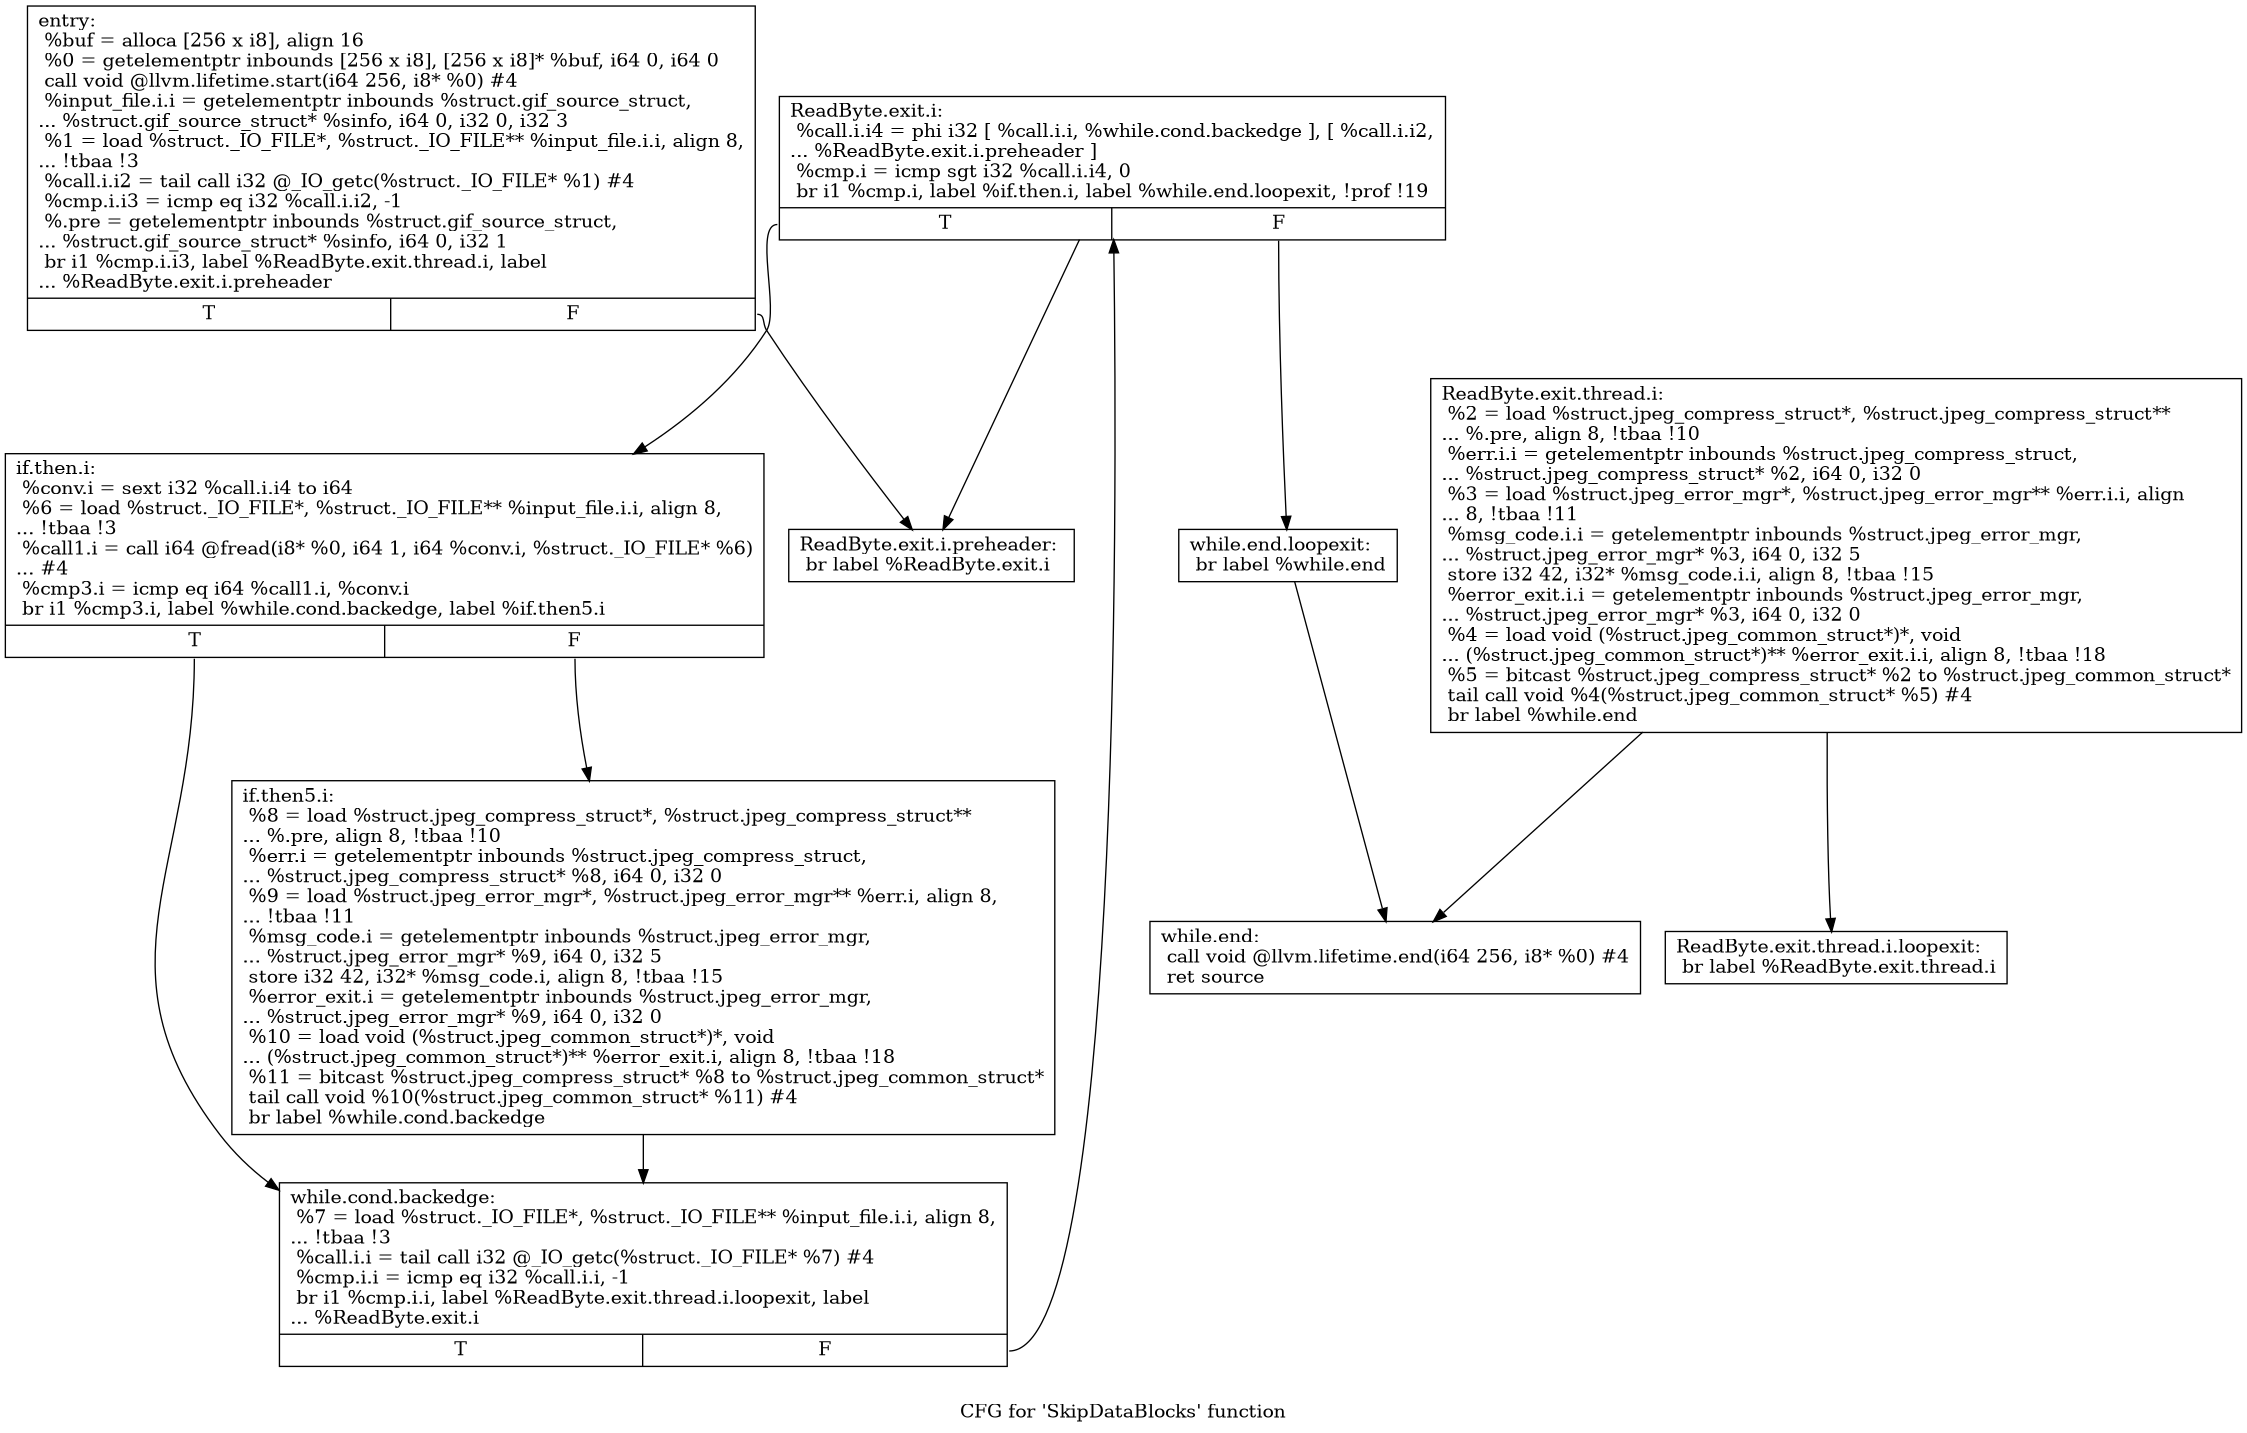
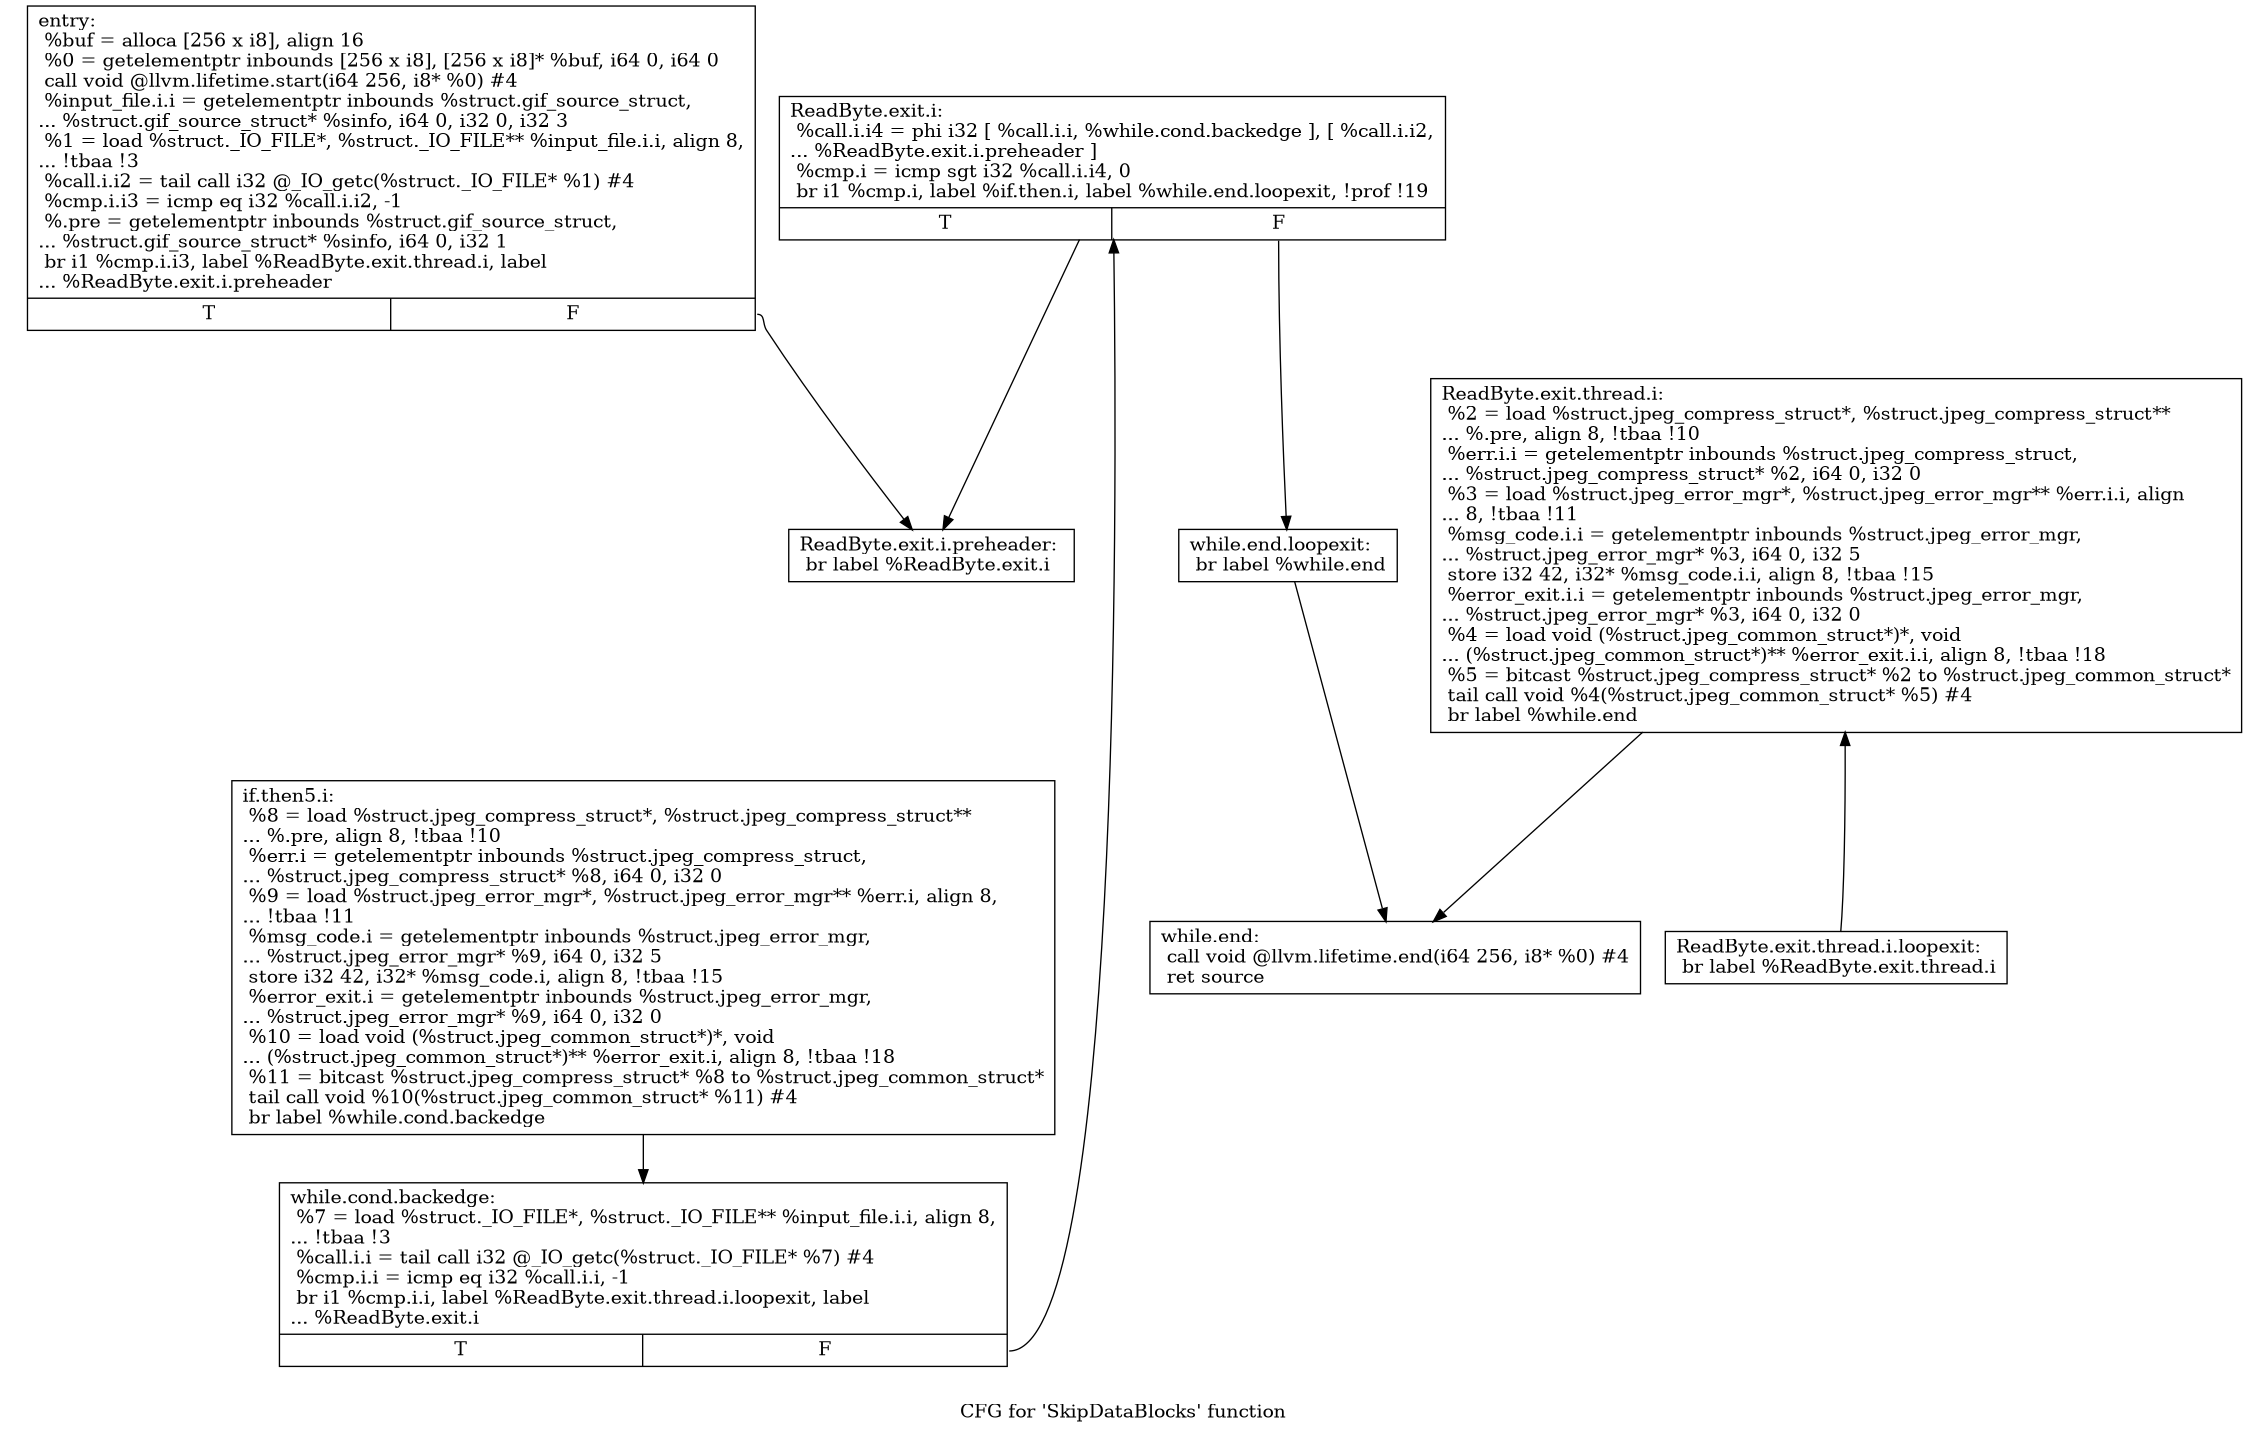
(385, 556) -> none
(1828, 825) -> (1845, 839)
